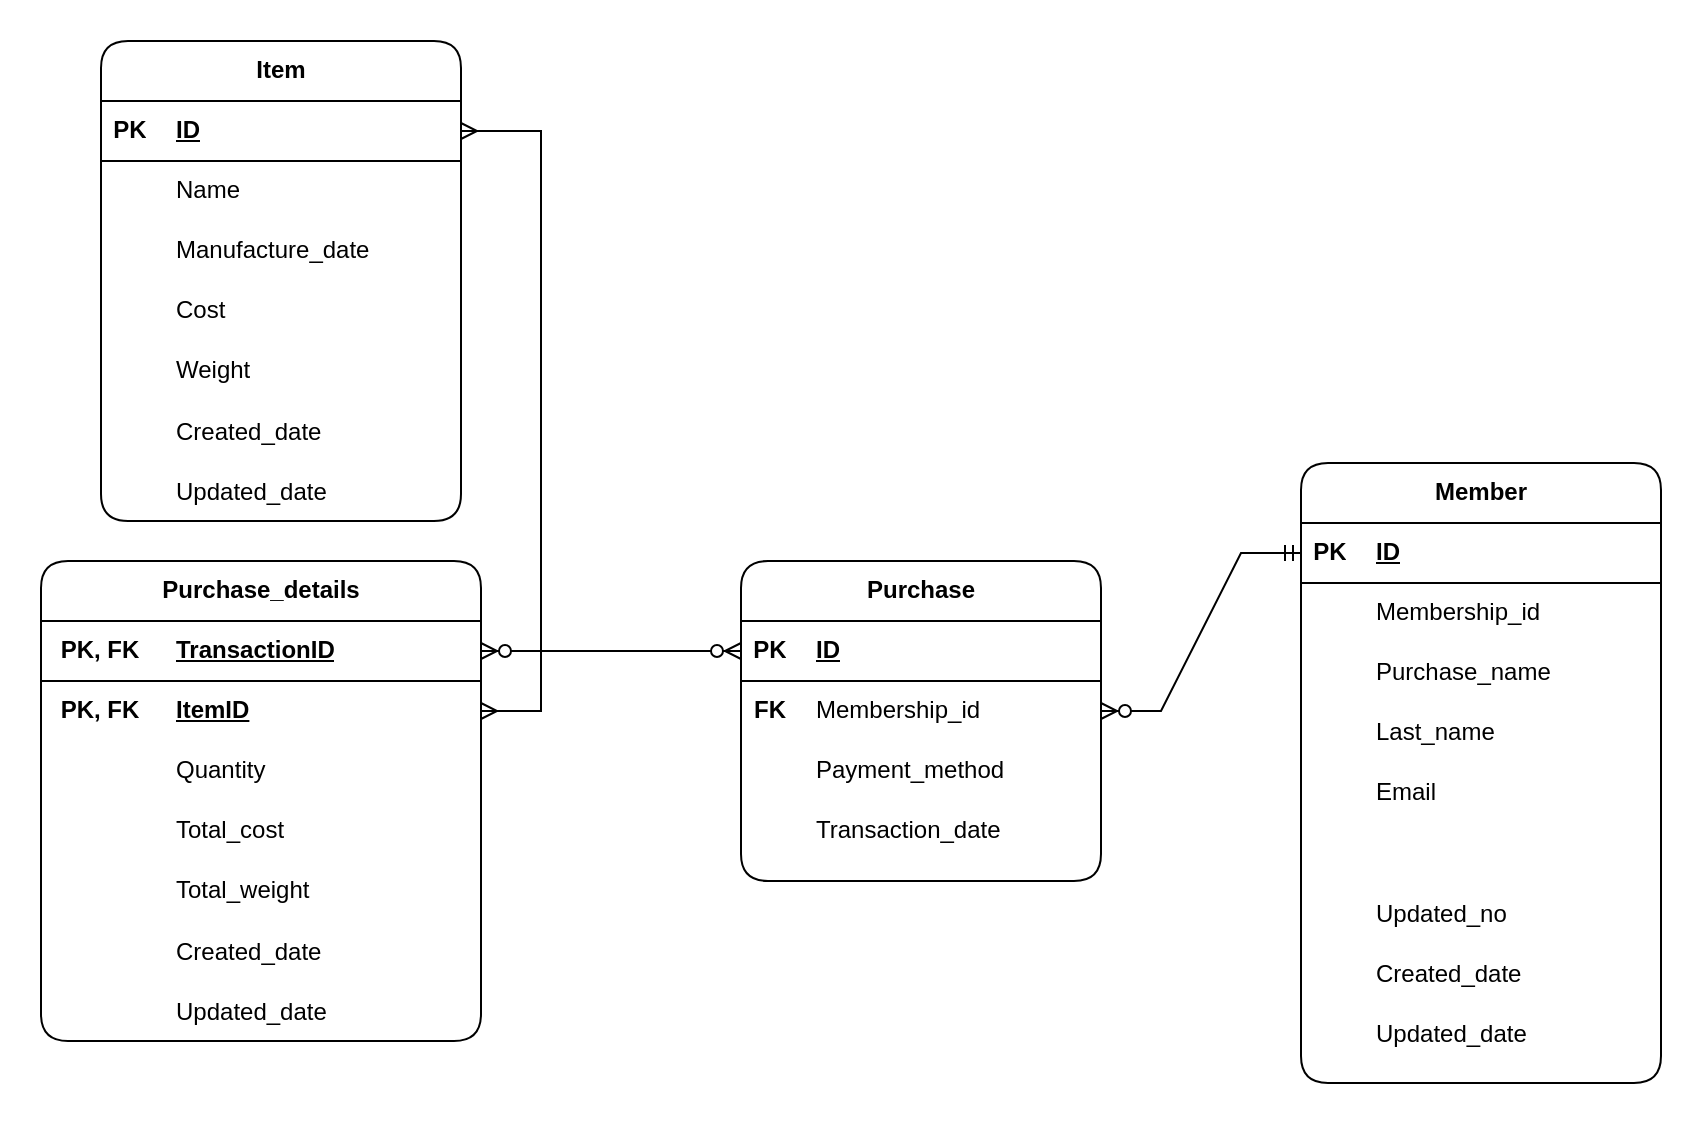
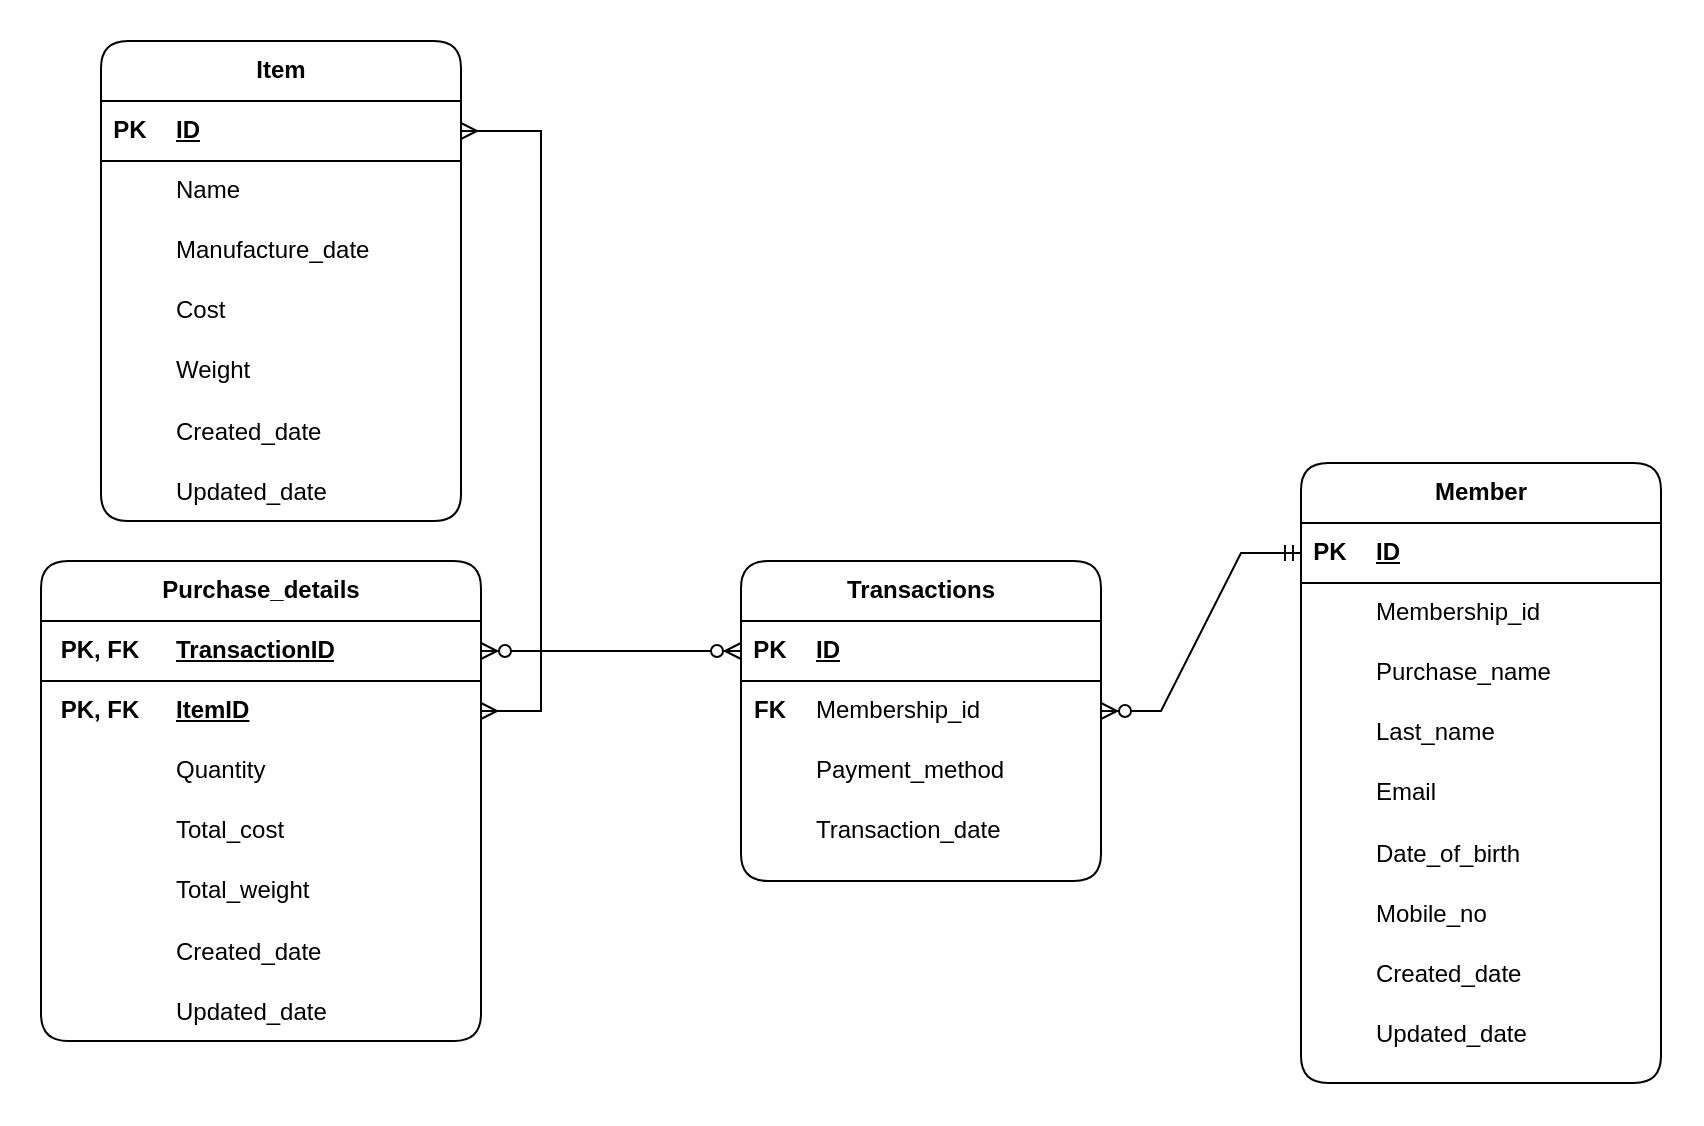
(922, 591) -> (922, 591)
none -> (1511, 855)
(1444, 915) -> (1431, 915)
